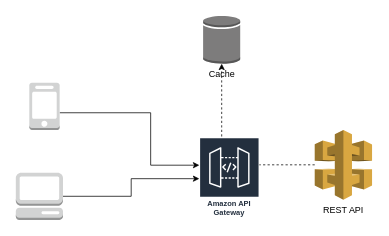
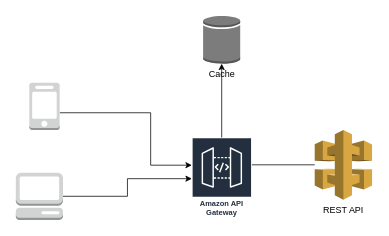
(258, 165) -> (258, 165)
(229, 179) -> (222, 179)
